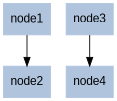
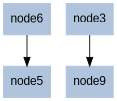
(27, 19) -> (27, 19)
(27, 82) -> (27, 82)
(90, 82) -> (90, 82)
